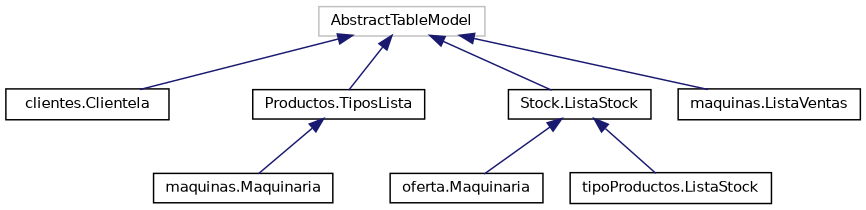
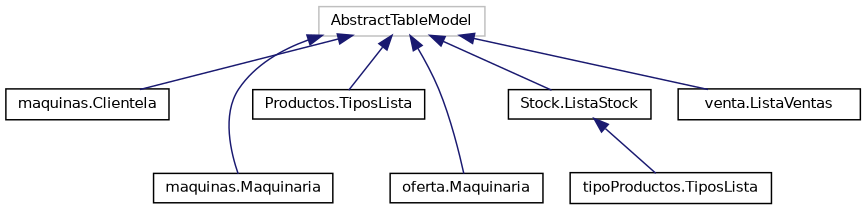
(87, 104) -> (87, 104)
(769, 104) -> (769, 104)
(285, 151) -> (238, 90)
(517, 151) -> (446, 109)
(671, 188) -> (671, 188)
